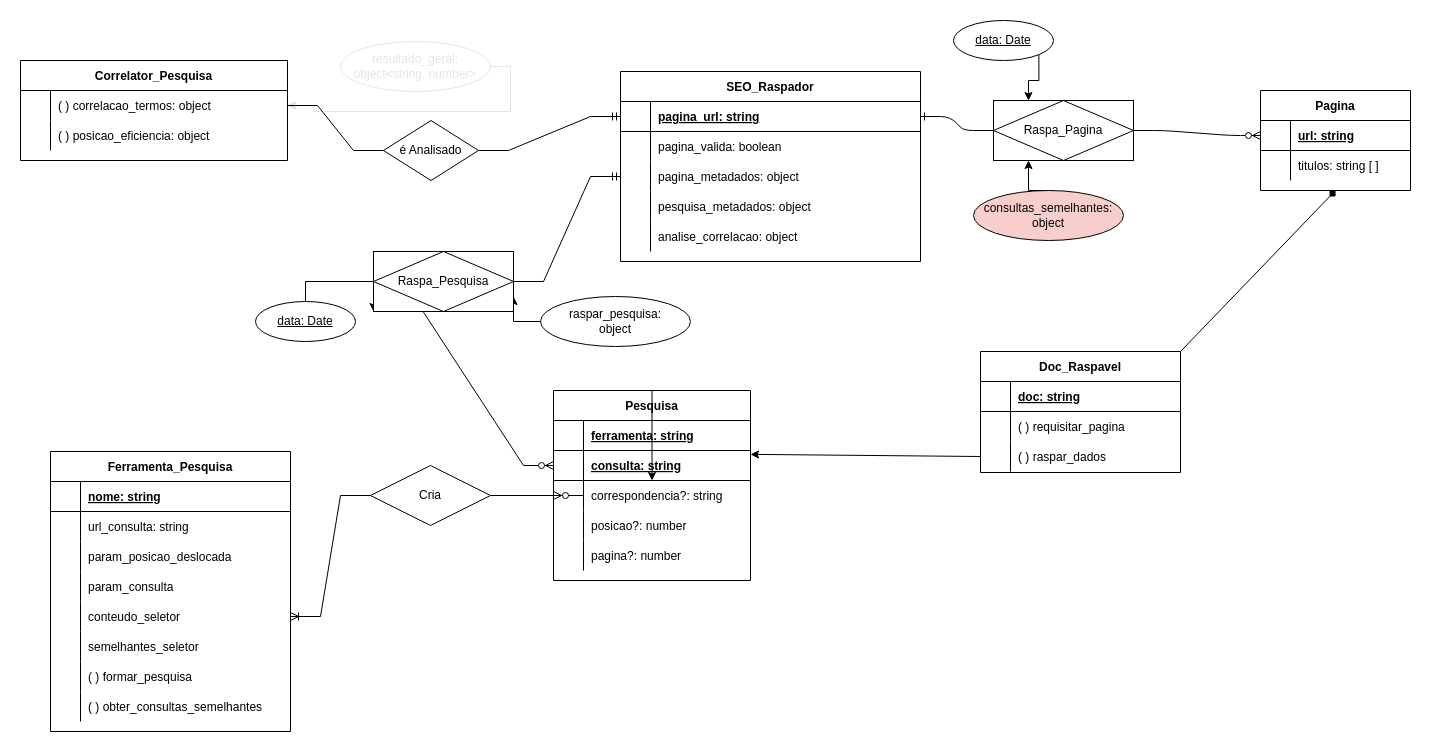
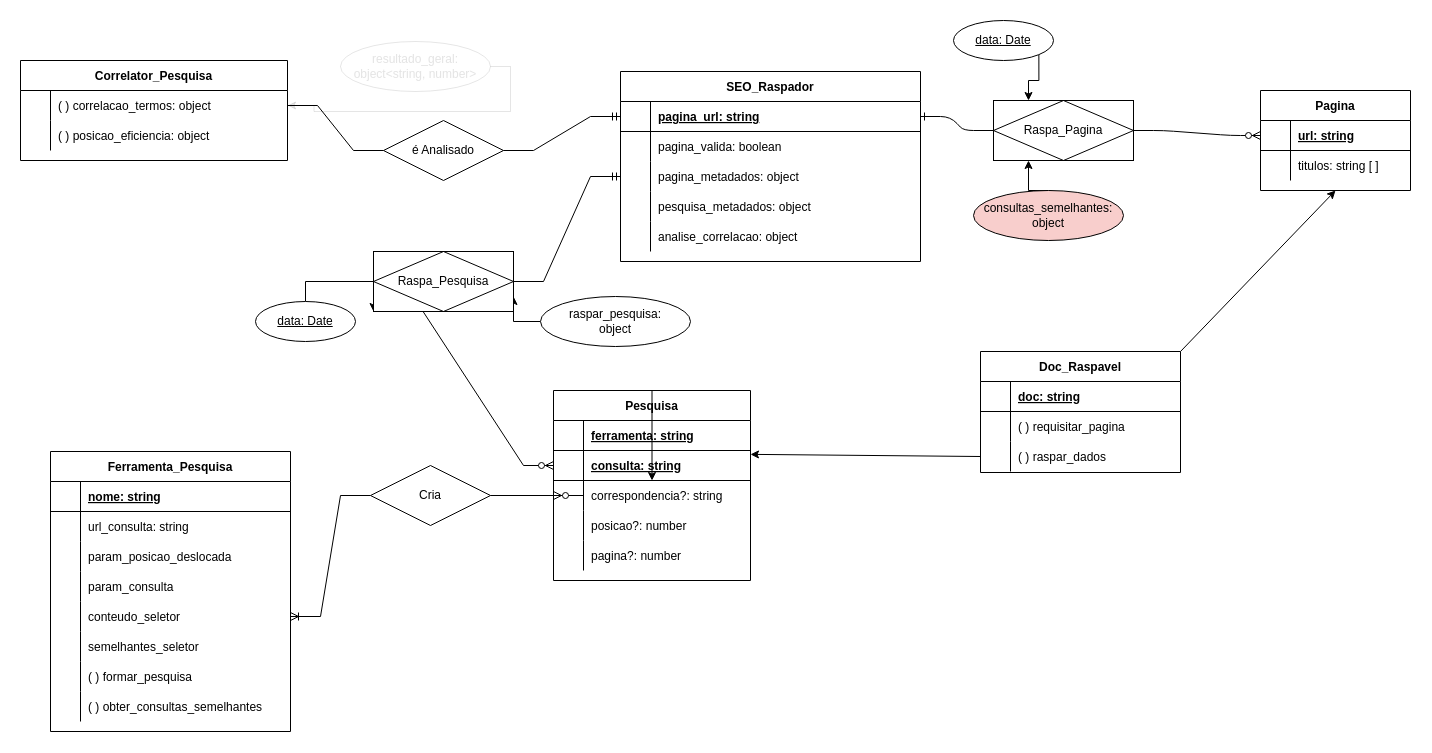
(431, 151) -> (444, 151)
(1329, 197) -> (1330, 197)
